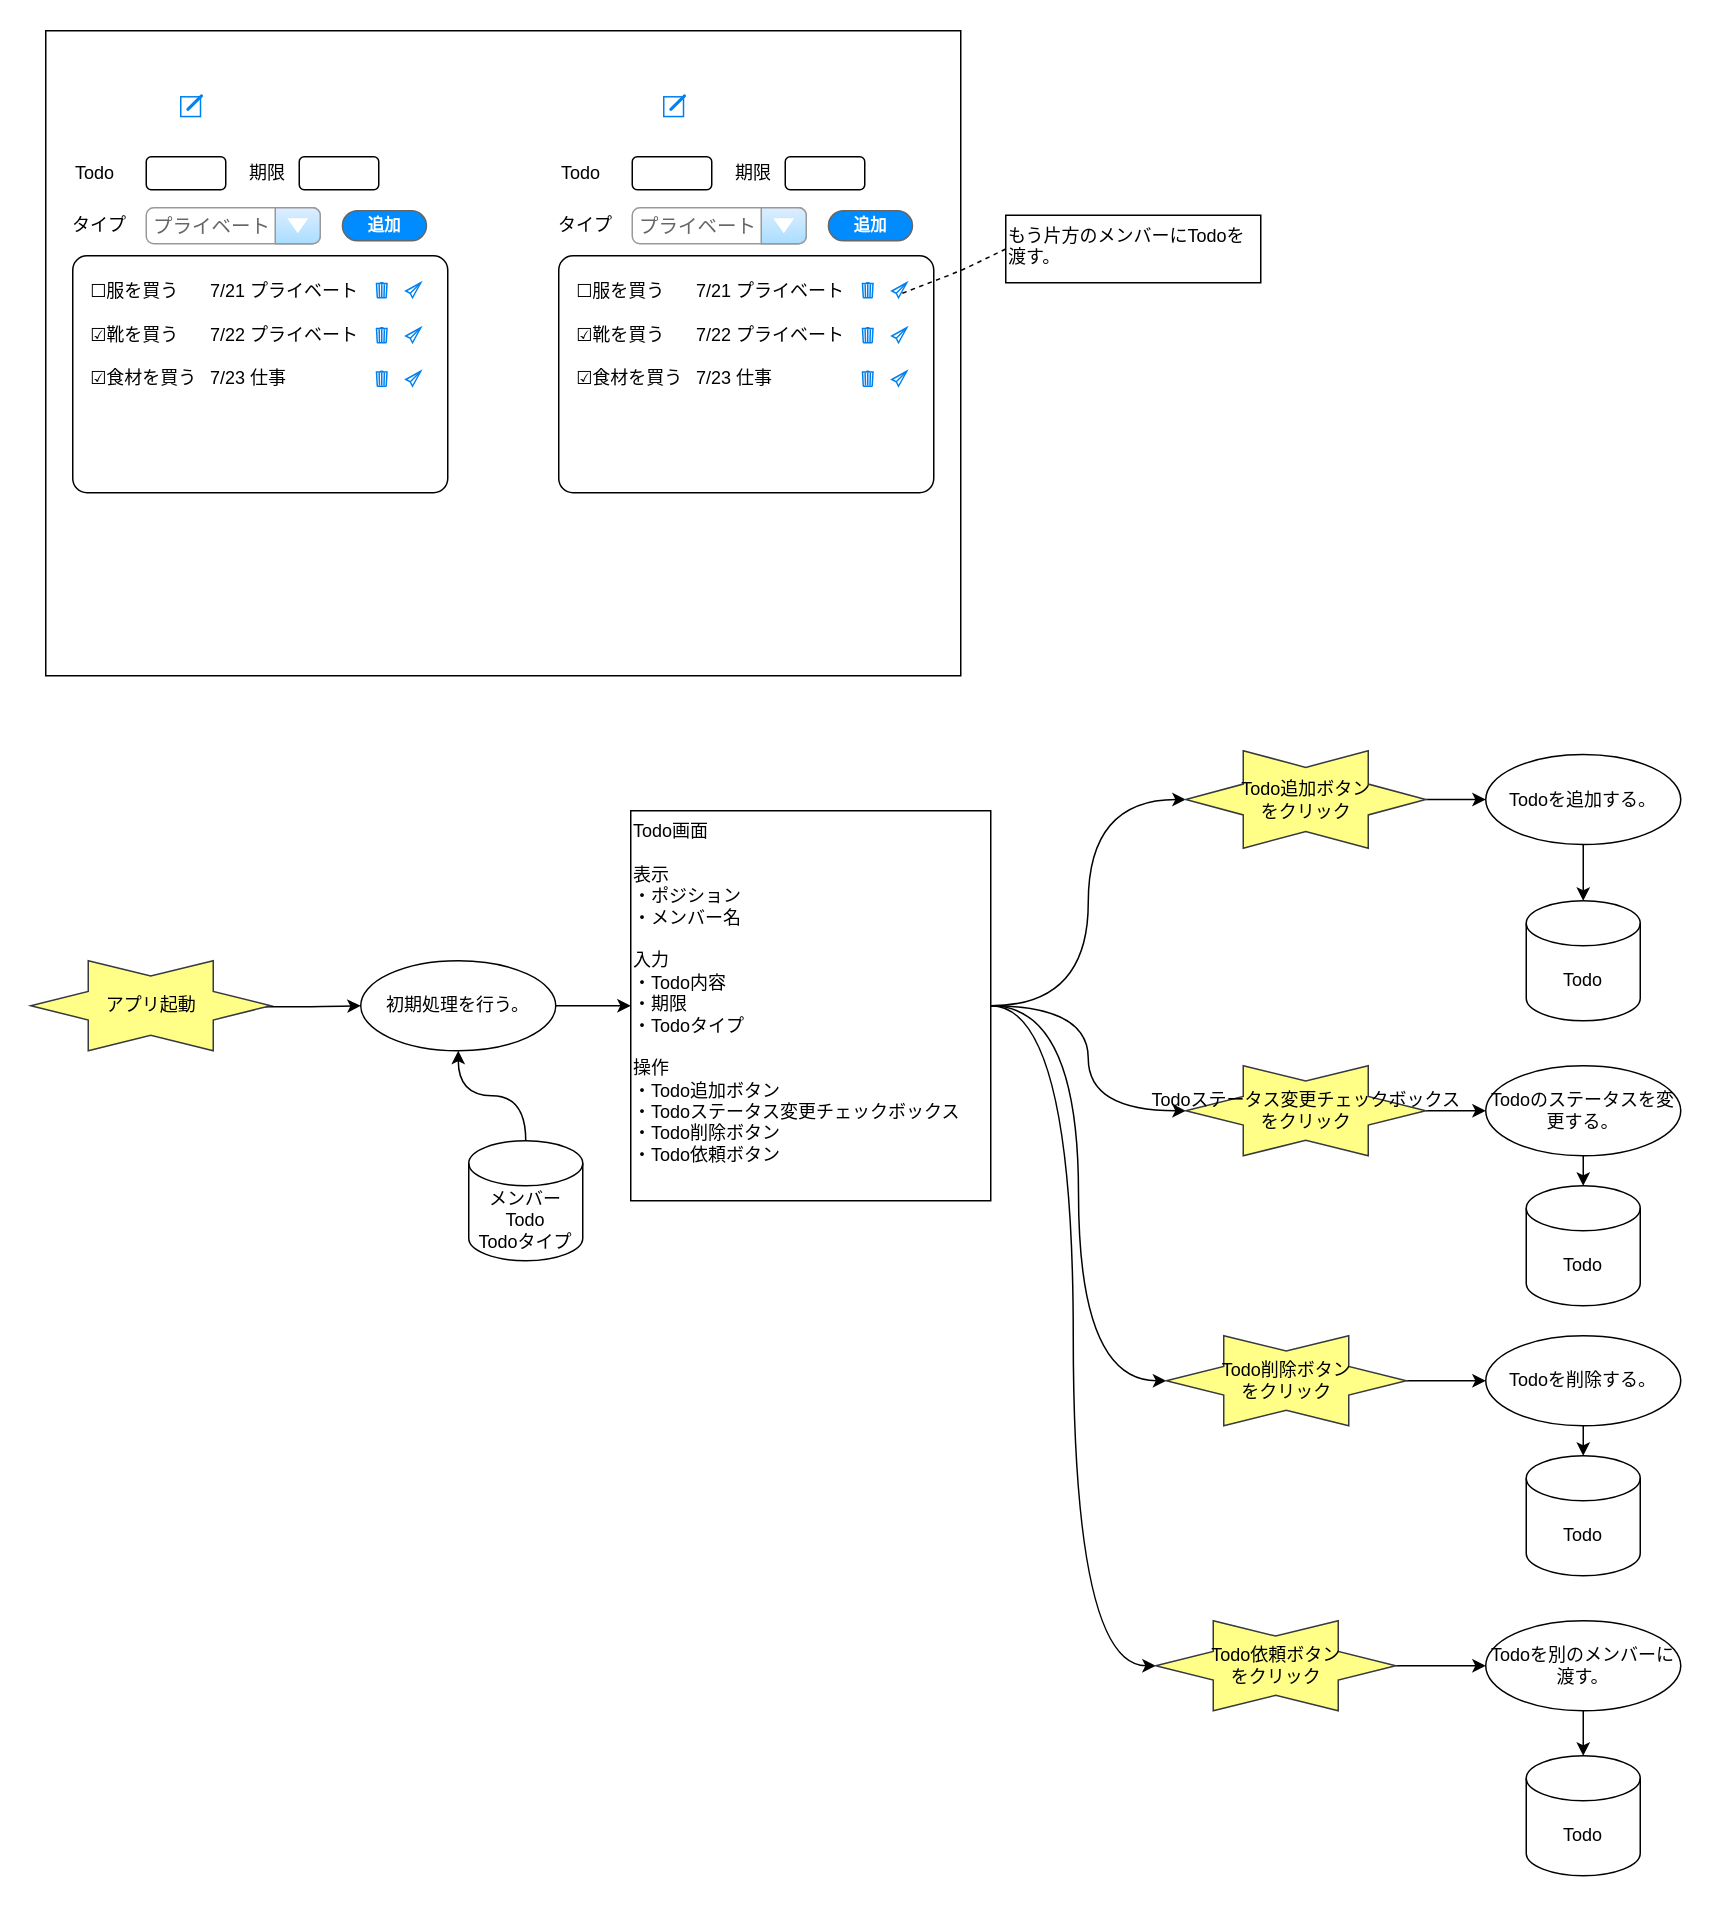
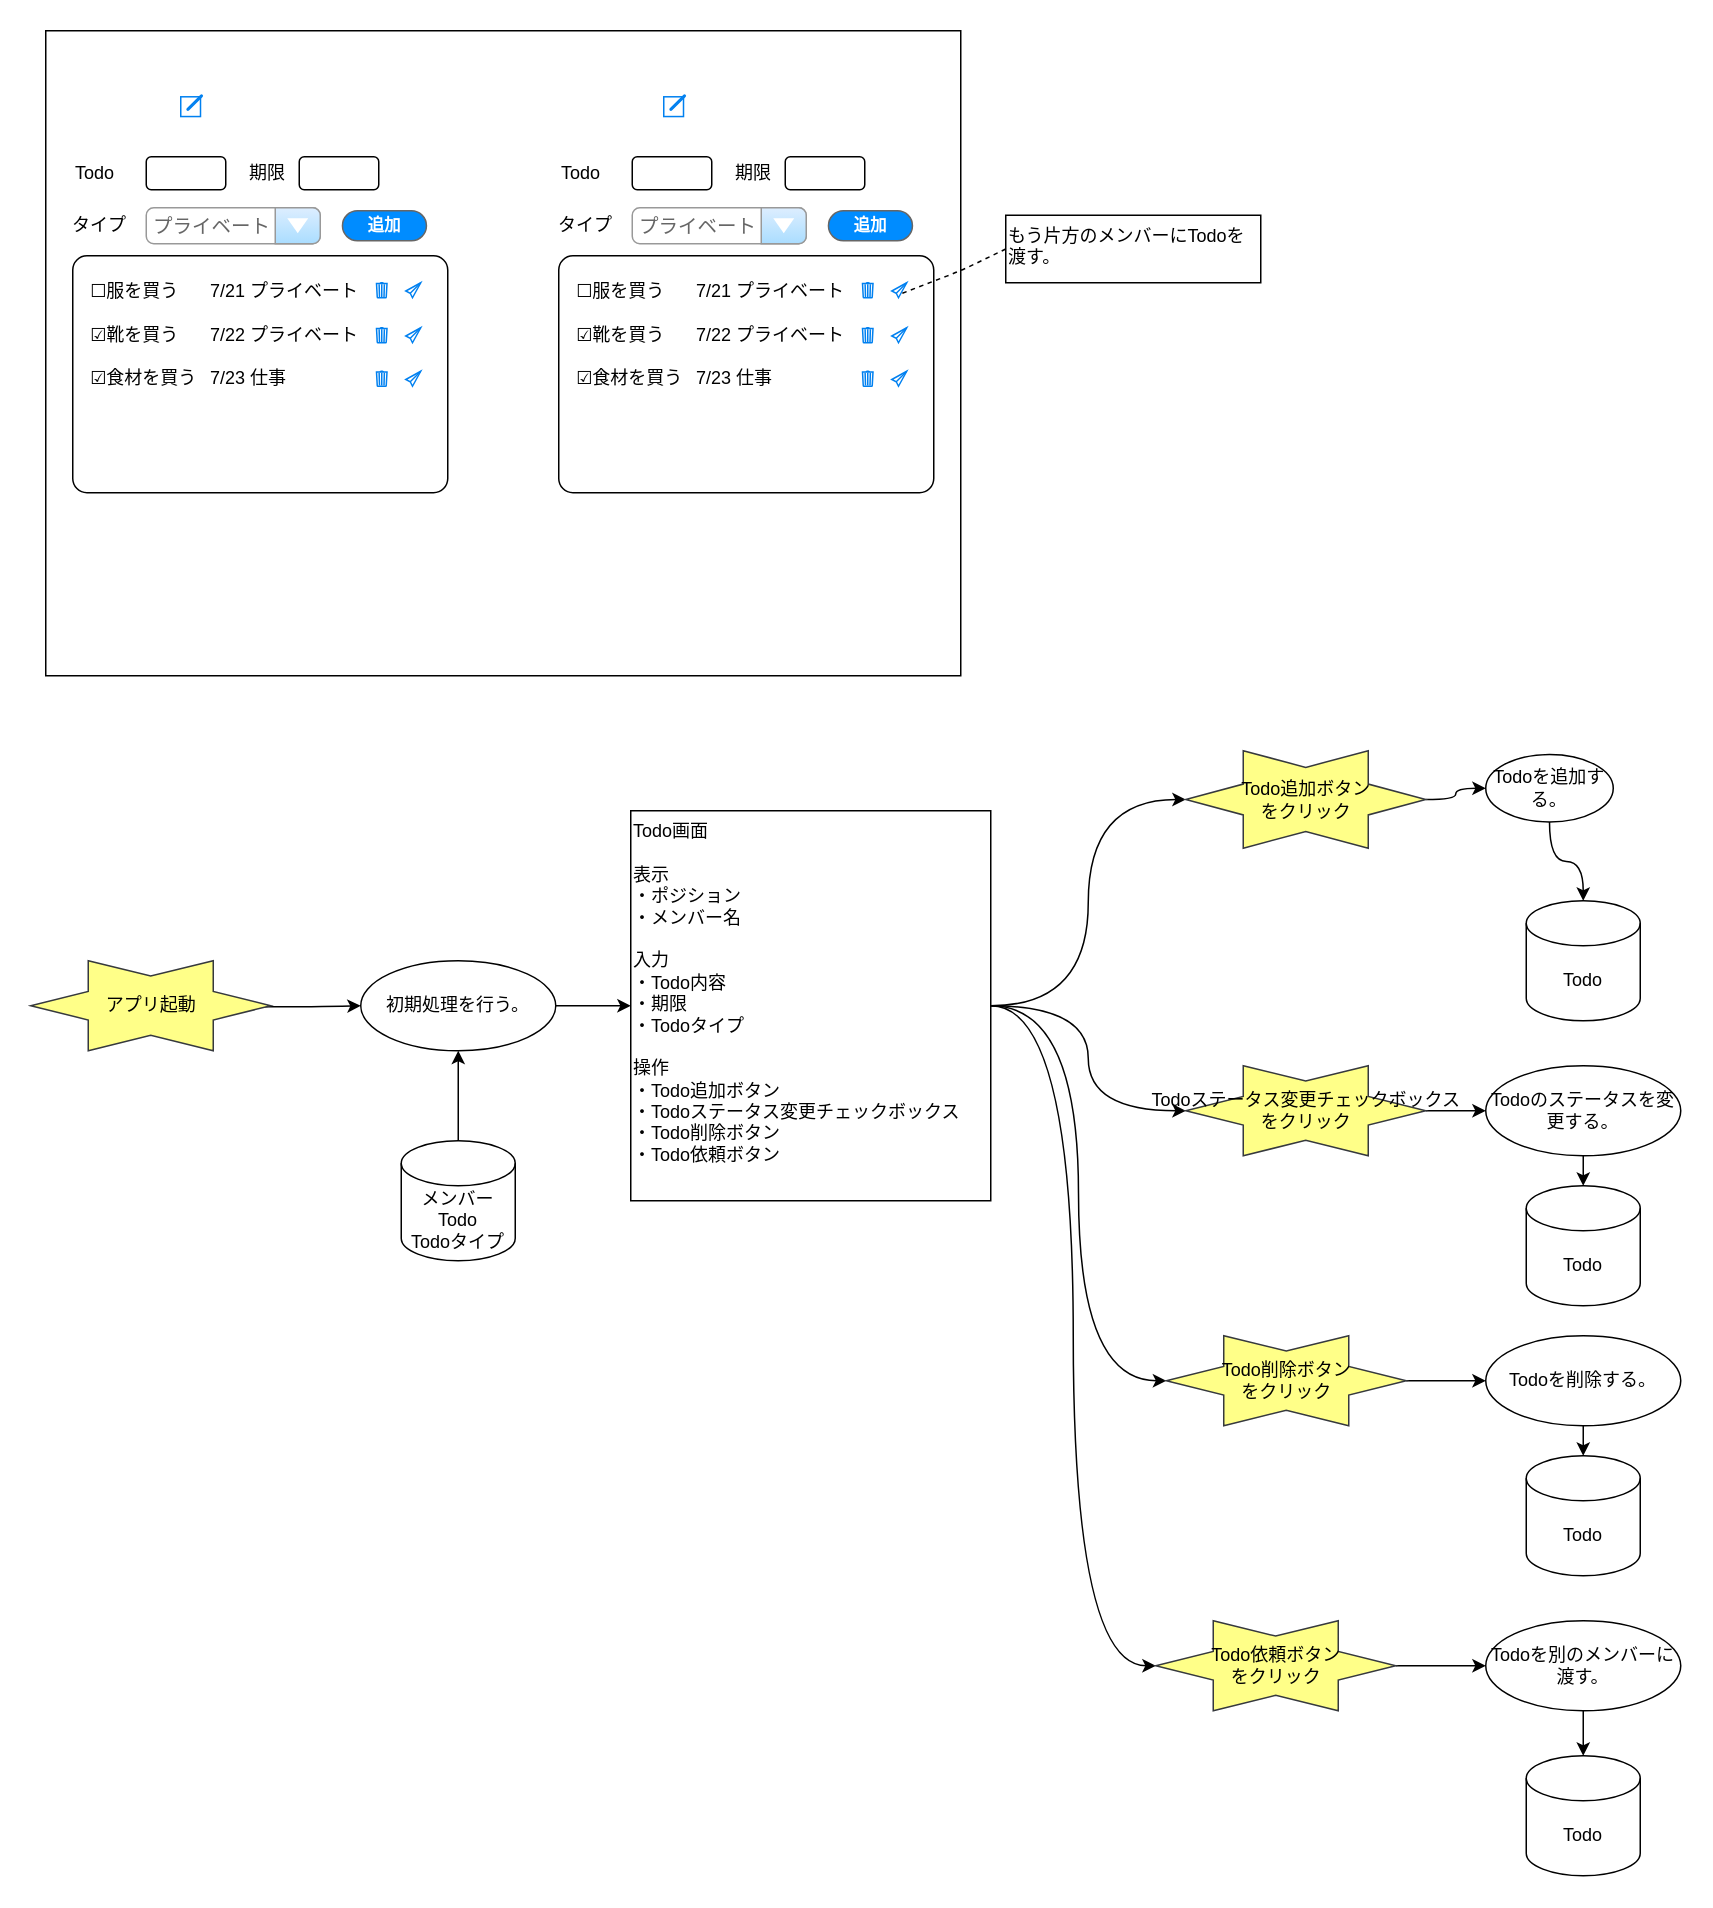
(1583, 800) -> (1550, 788)
(526, 1201) -> (458, 1201)
